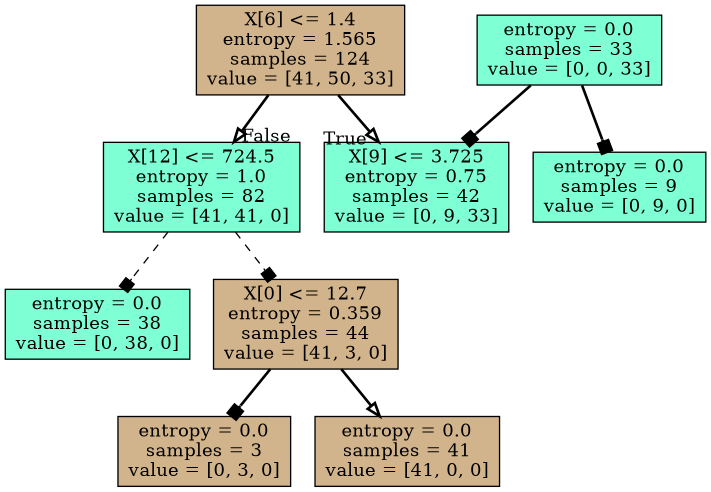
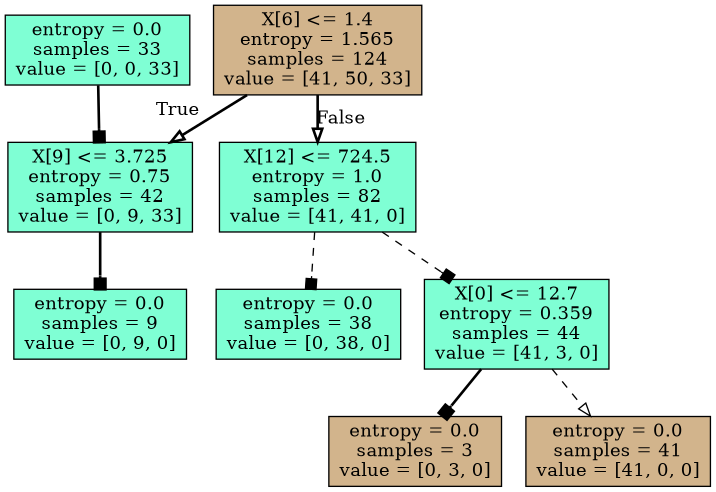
(592, 112) -> (100, 254)
(306, 324) -> (517, 324)
(356, 387) -> (567, 387)
